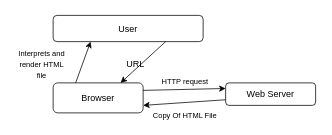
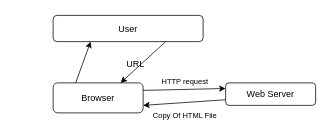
(42, 64) -> none
